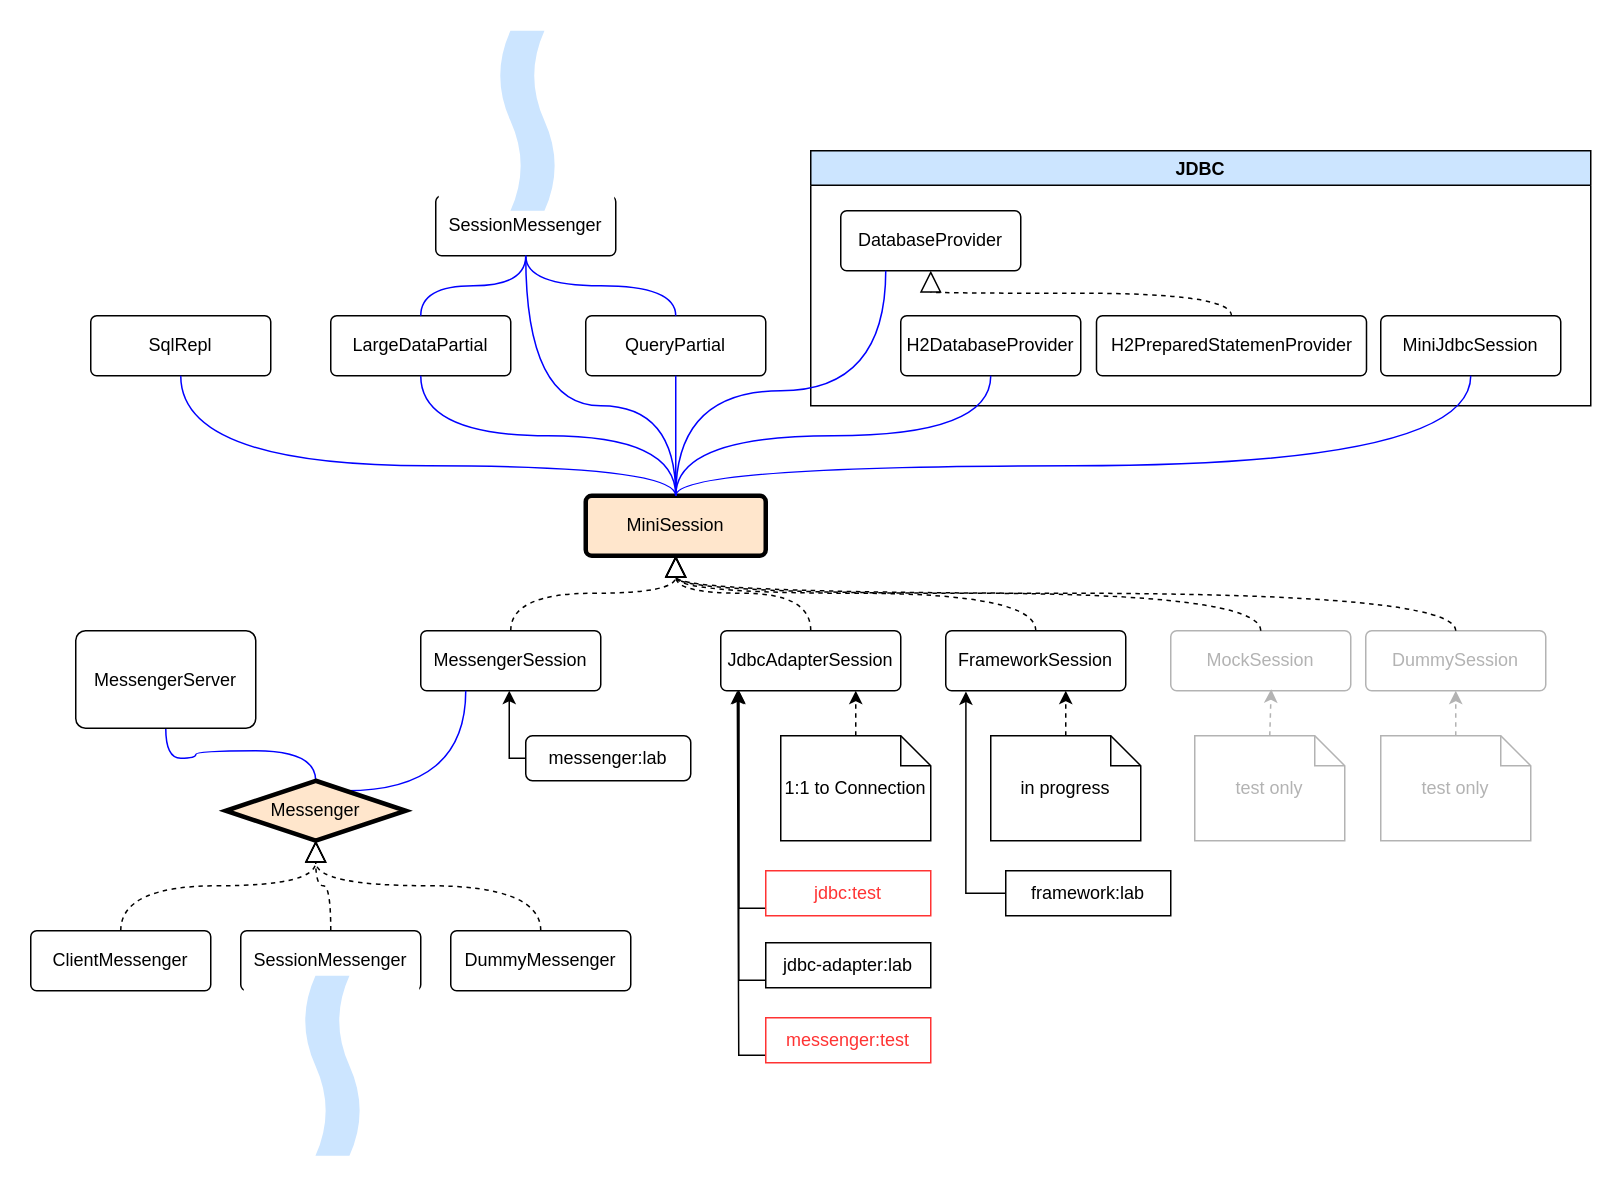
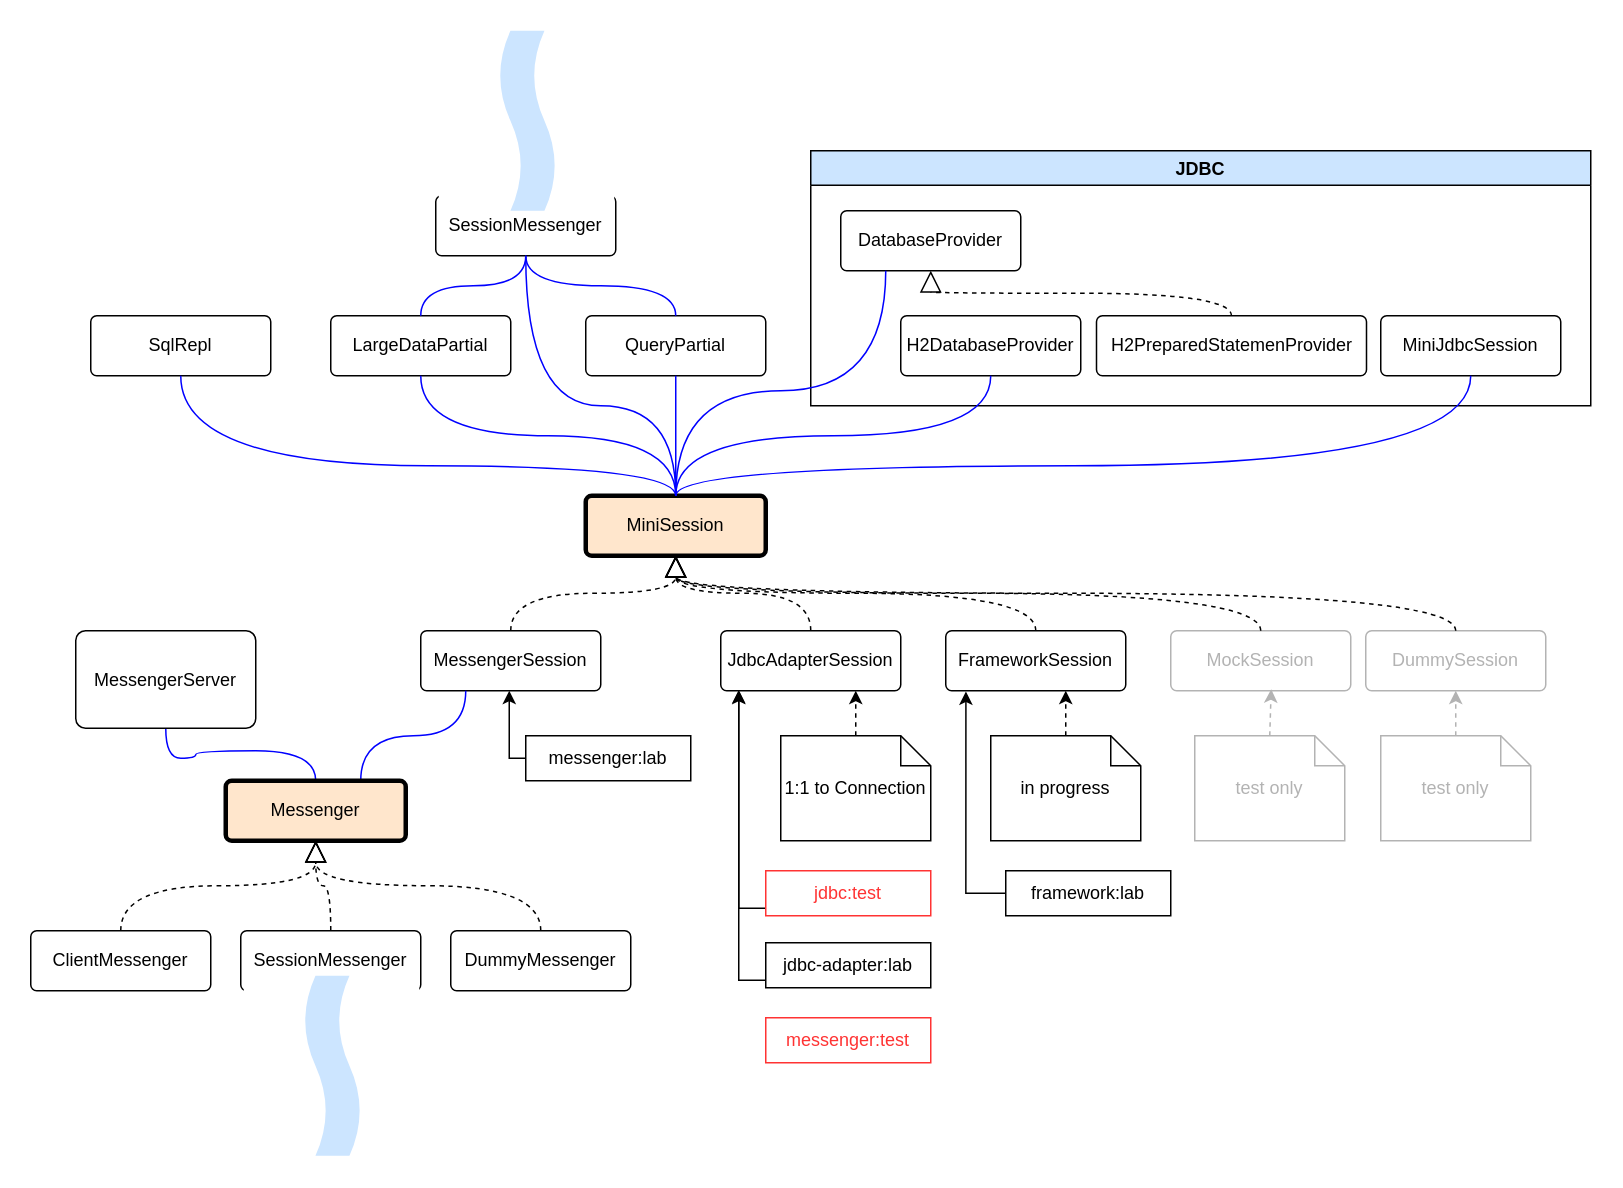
(608, 758) -> (608, 758)
(316, 811) -> (316, 811)
(739, 1034) -> none
